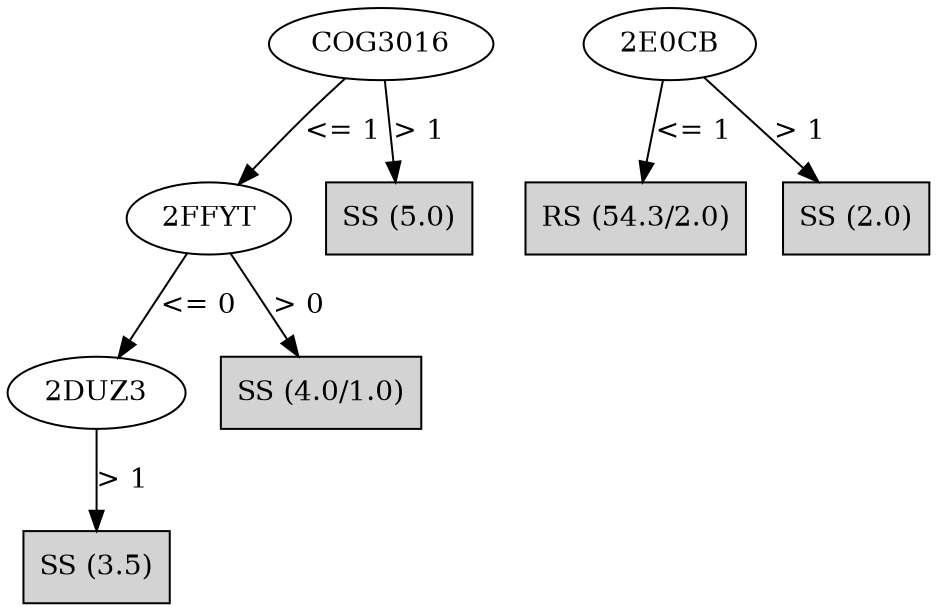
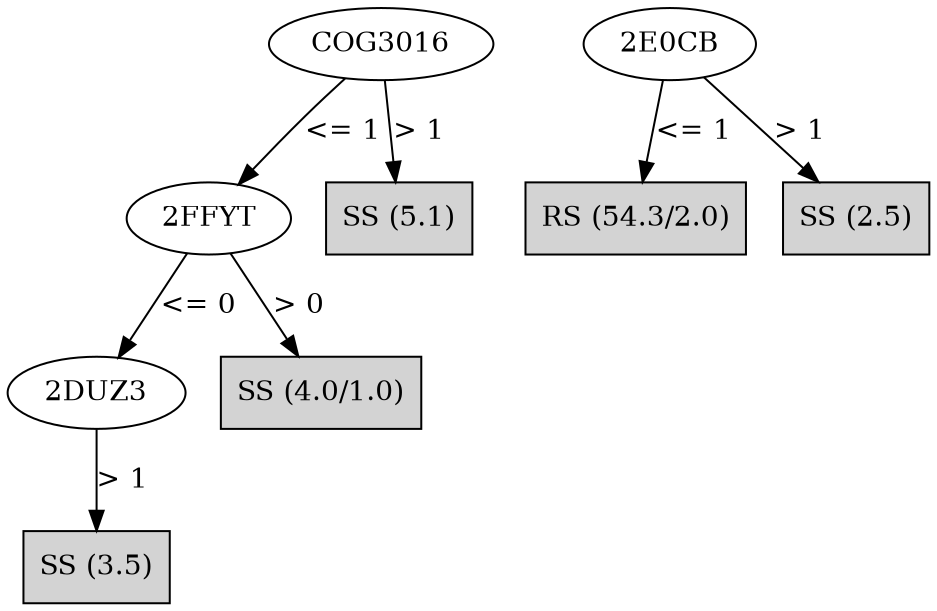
(399, 218) -> (399, 218)
(856, 218) -> (856, 218)
